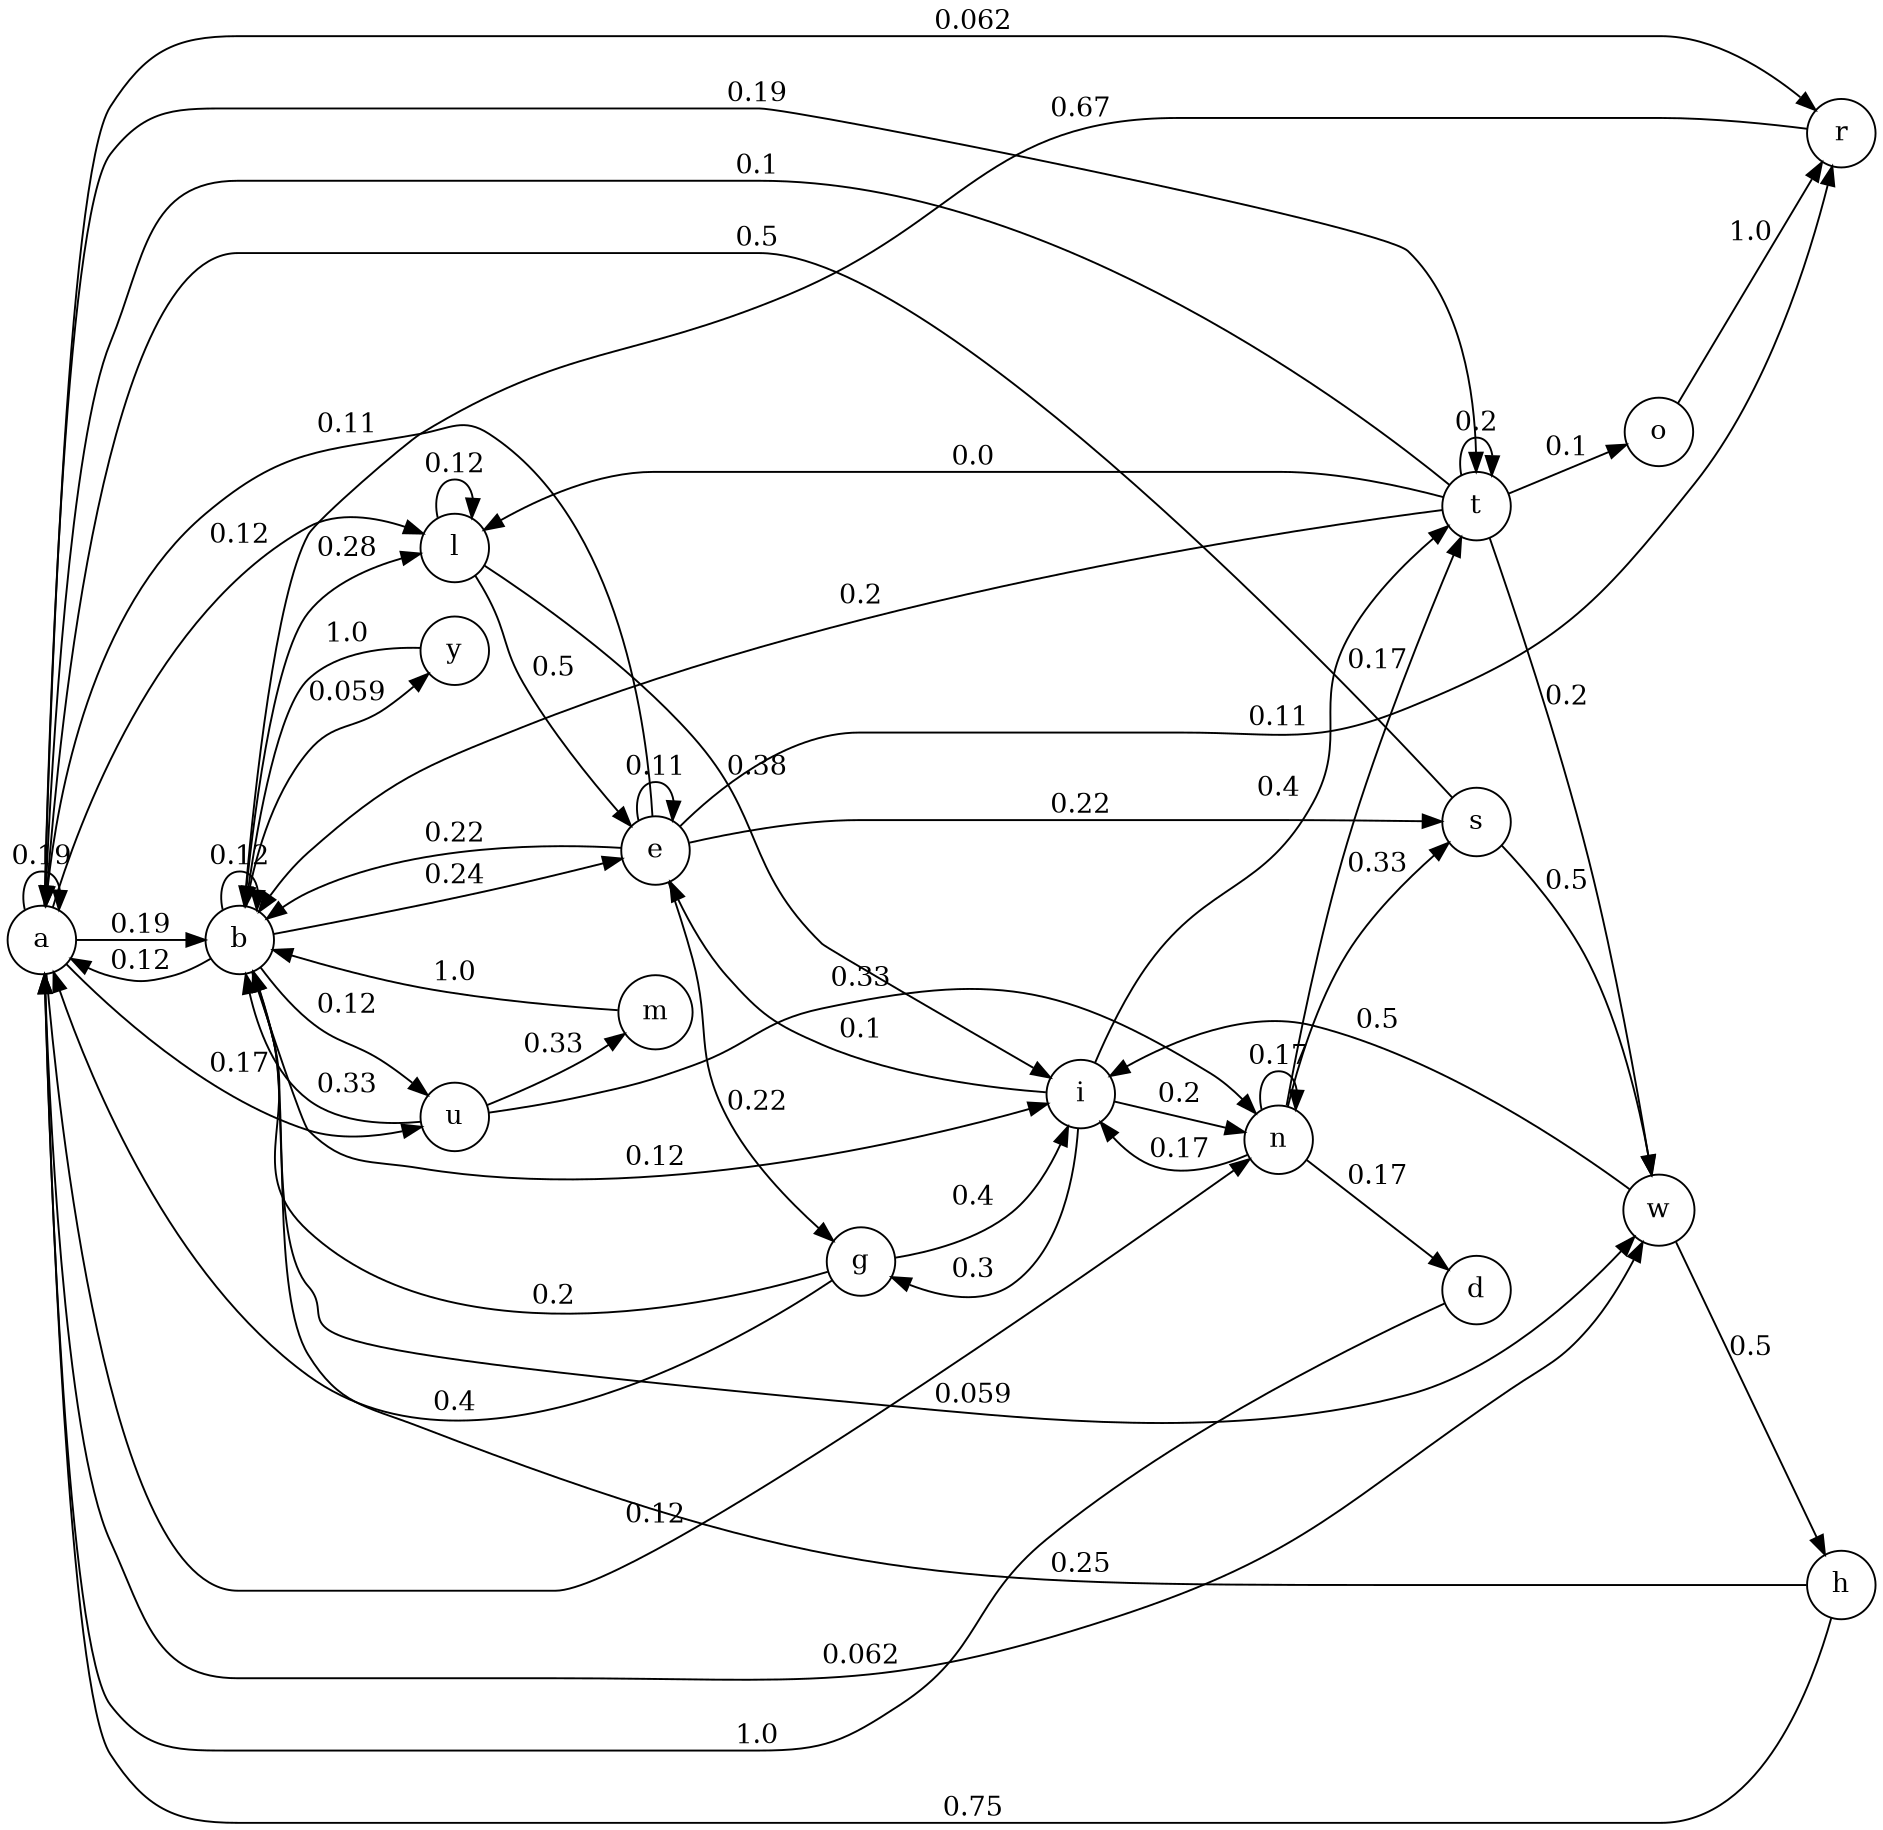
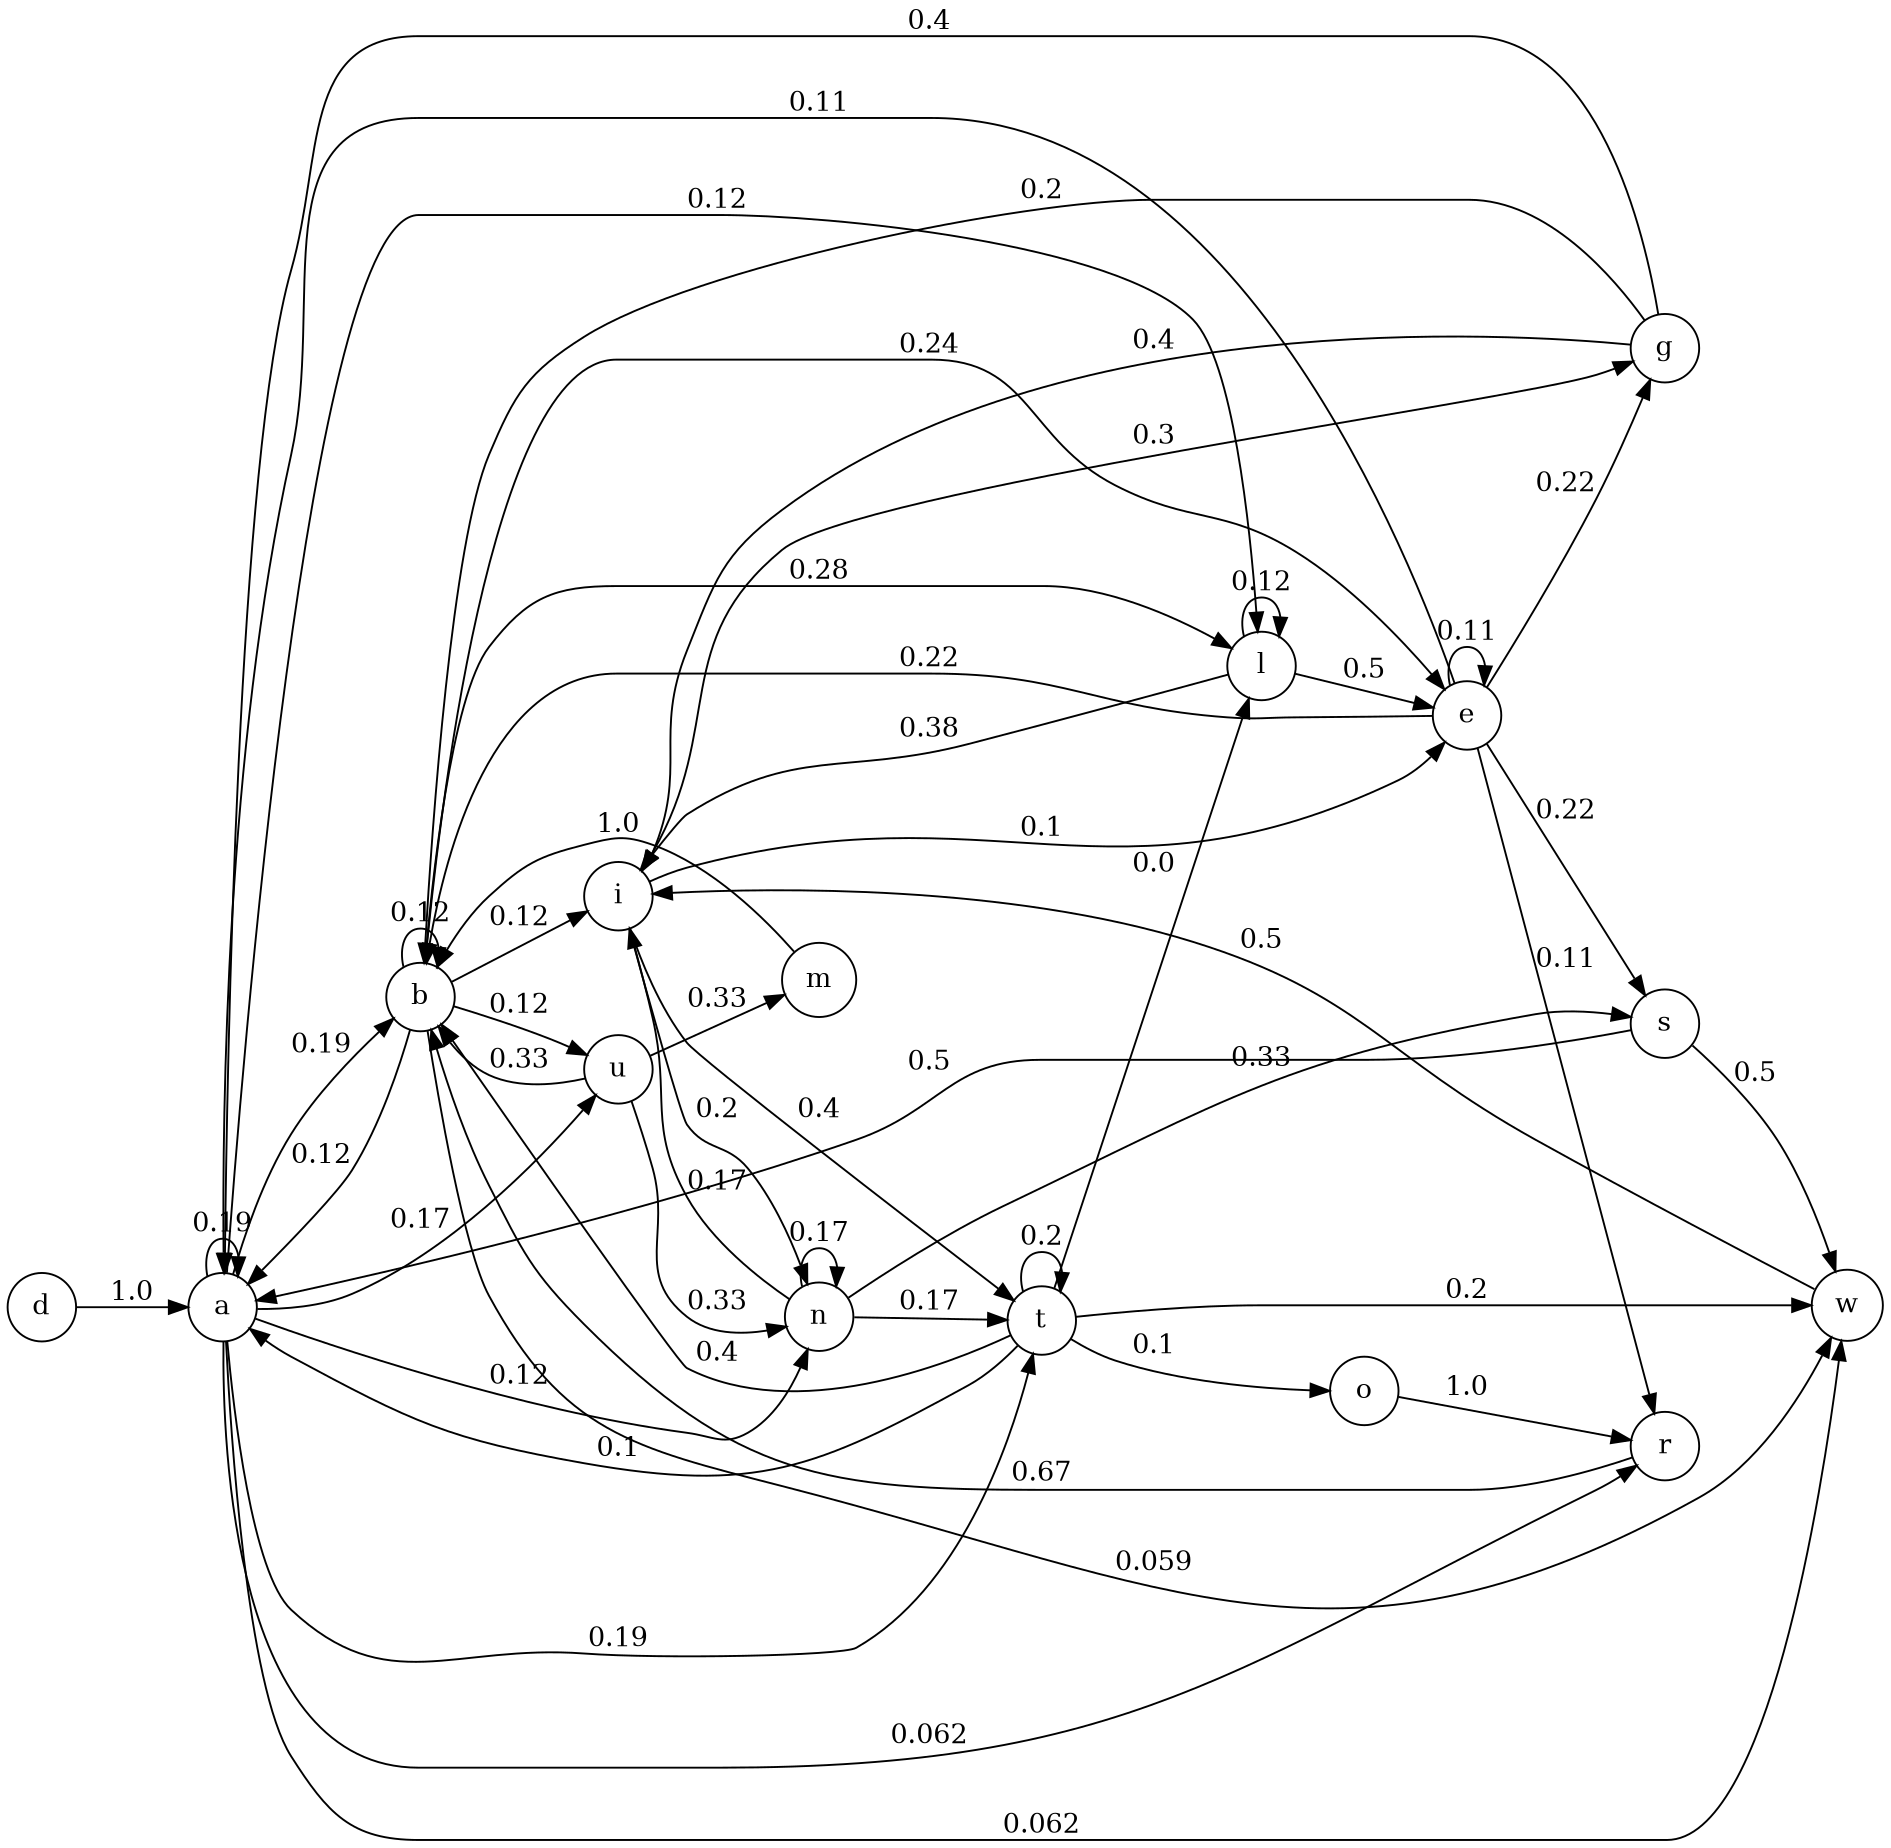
(861, 597) -> (717, 1354)
(455, 651) -> none
(1370, 1209) -> none
(1841, 1585) -> none
